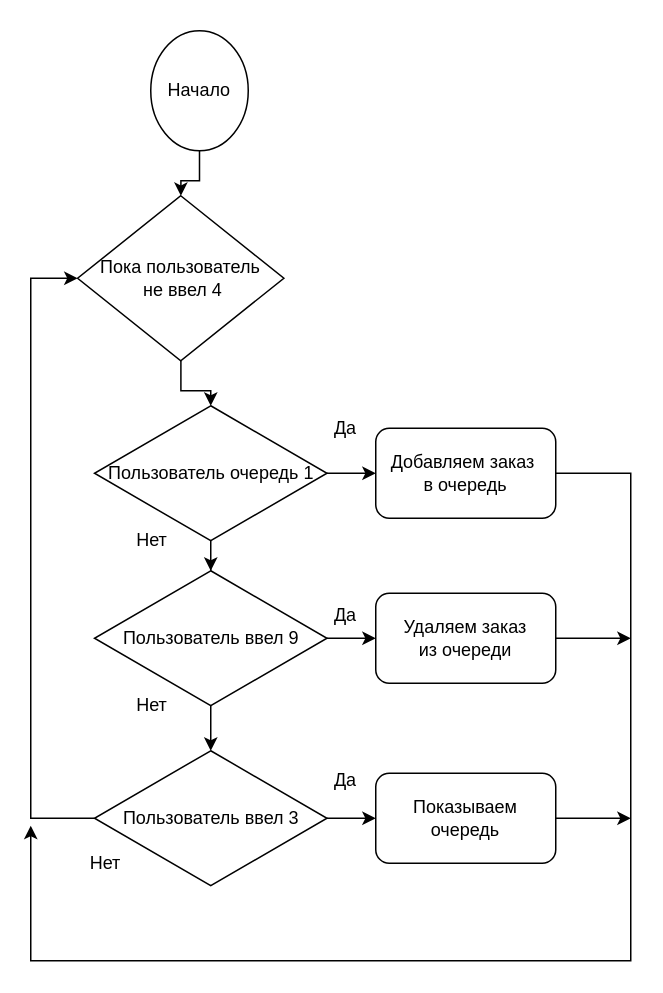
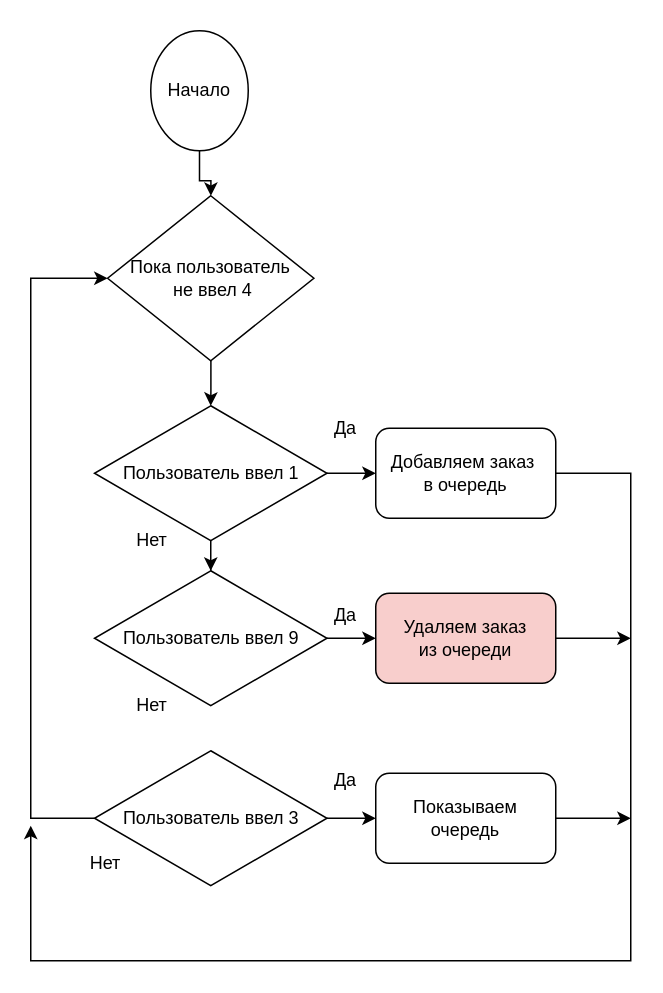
(181, 278) -> (211, 278)
(212, 473) -> (212, 473)
(466, 638) -> (466, 638)
(211, 734) -> none
